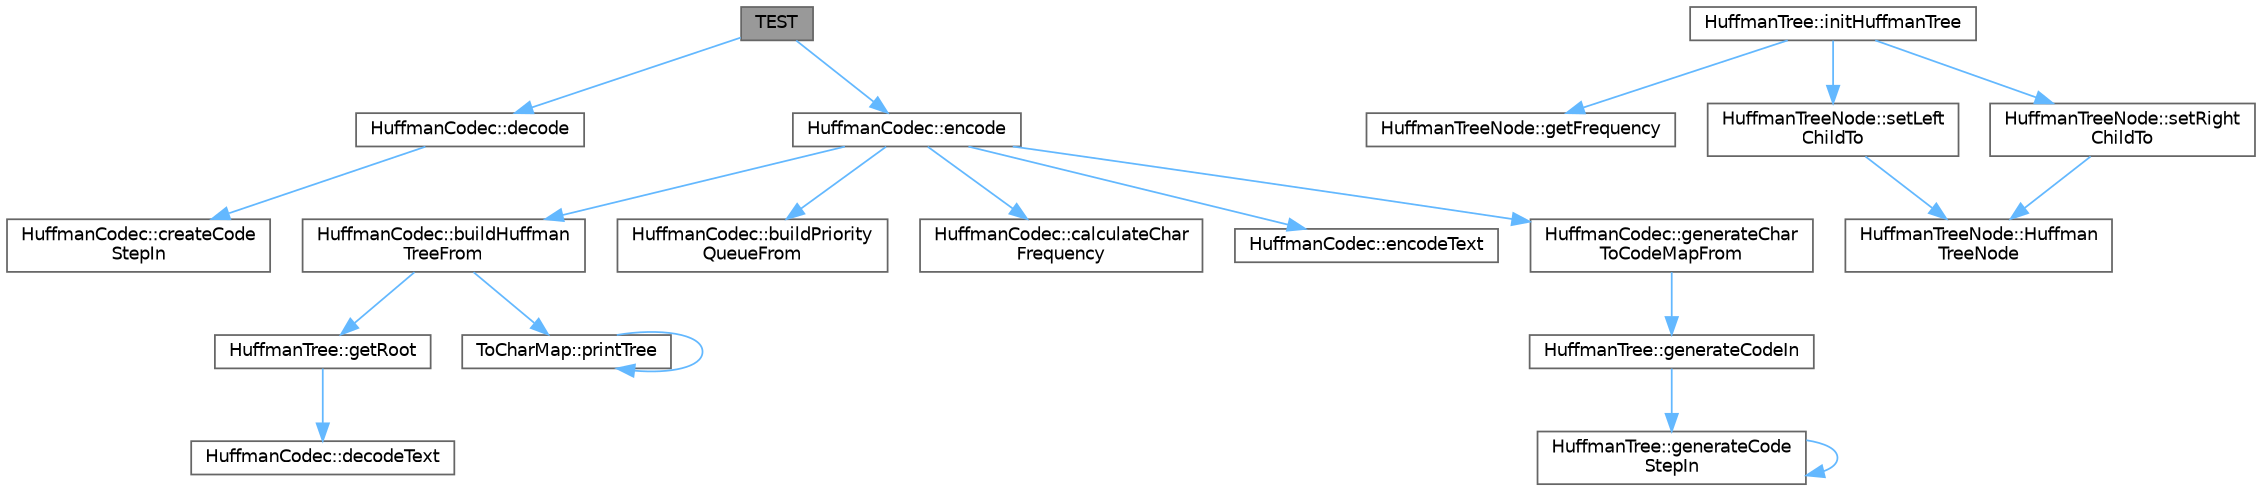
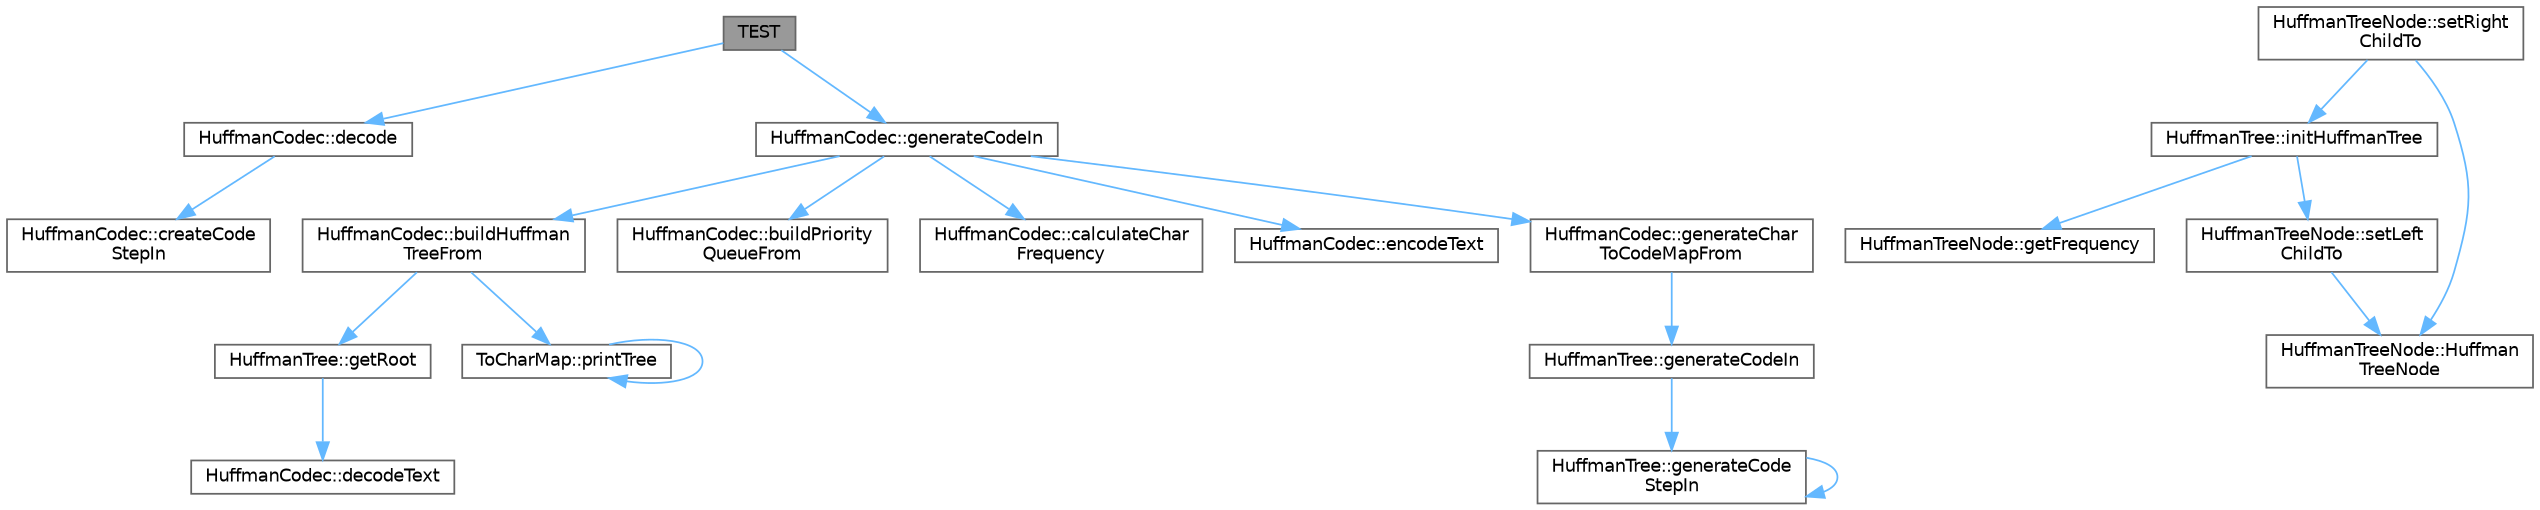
(1956, 69) -> (2344, 85)
(907, 130) -> (907, 139)
